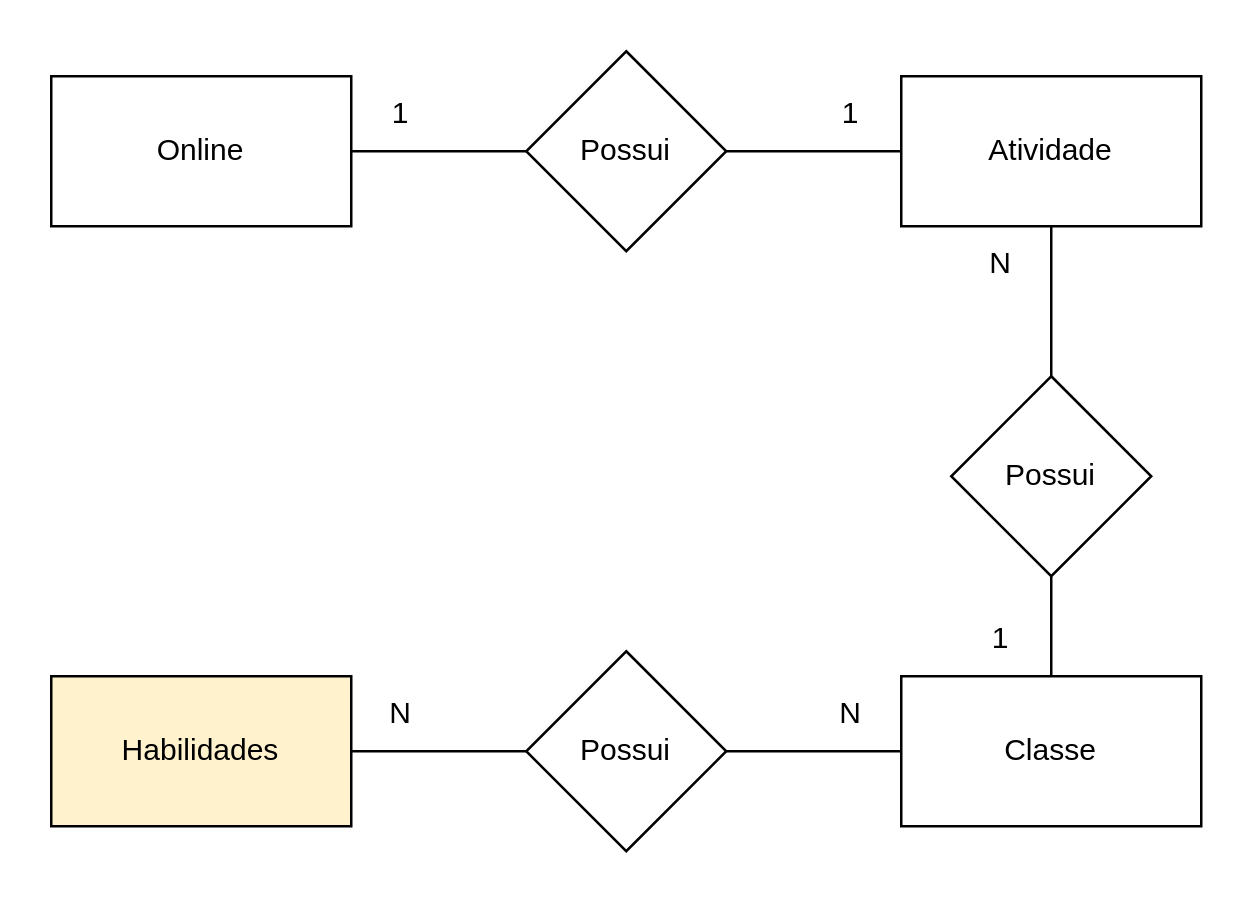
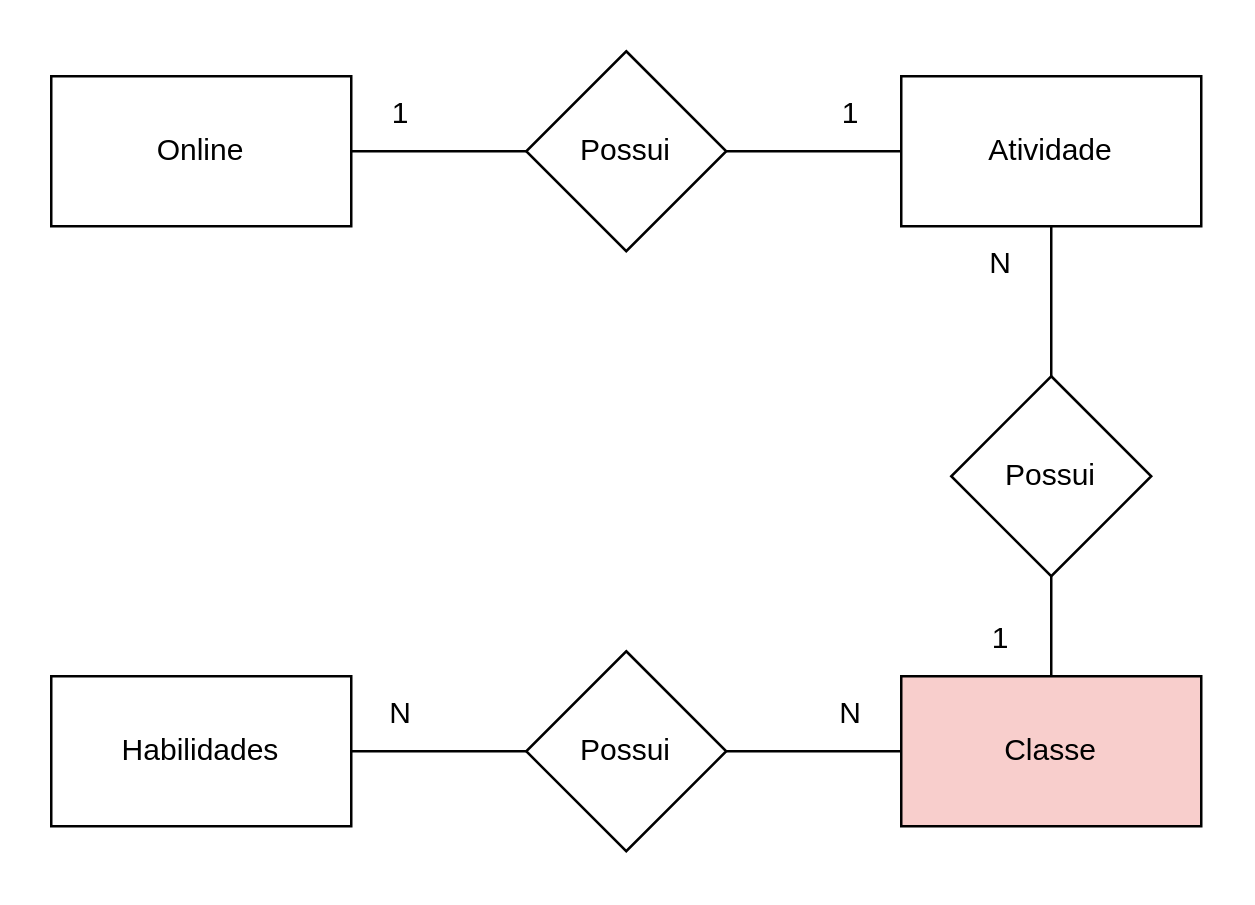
(201, 751) -> (201, 751)
(1051, 751) -> (1051, 751)
